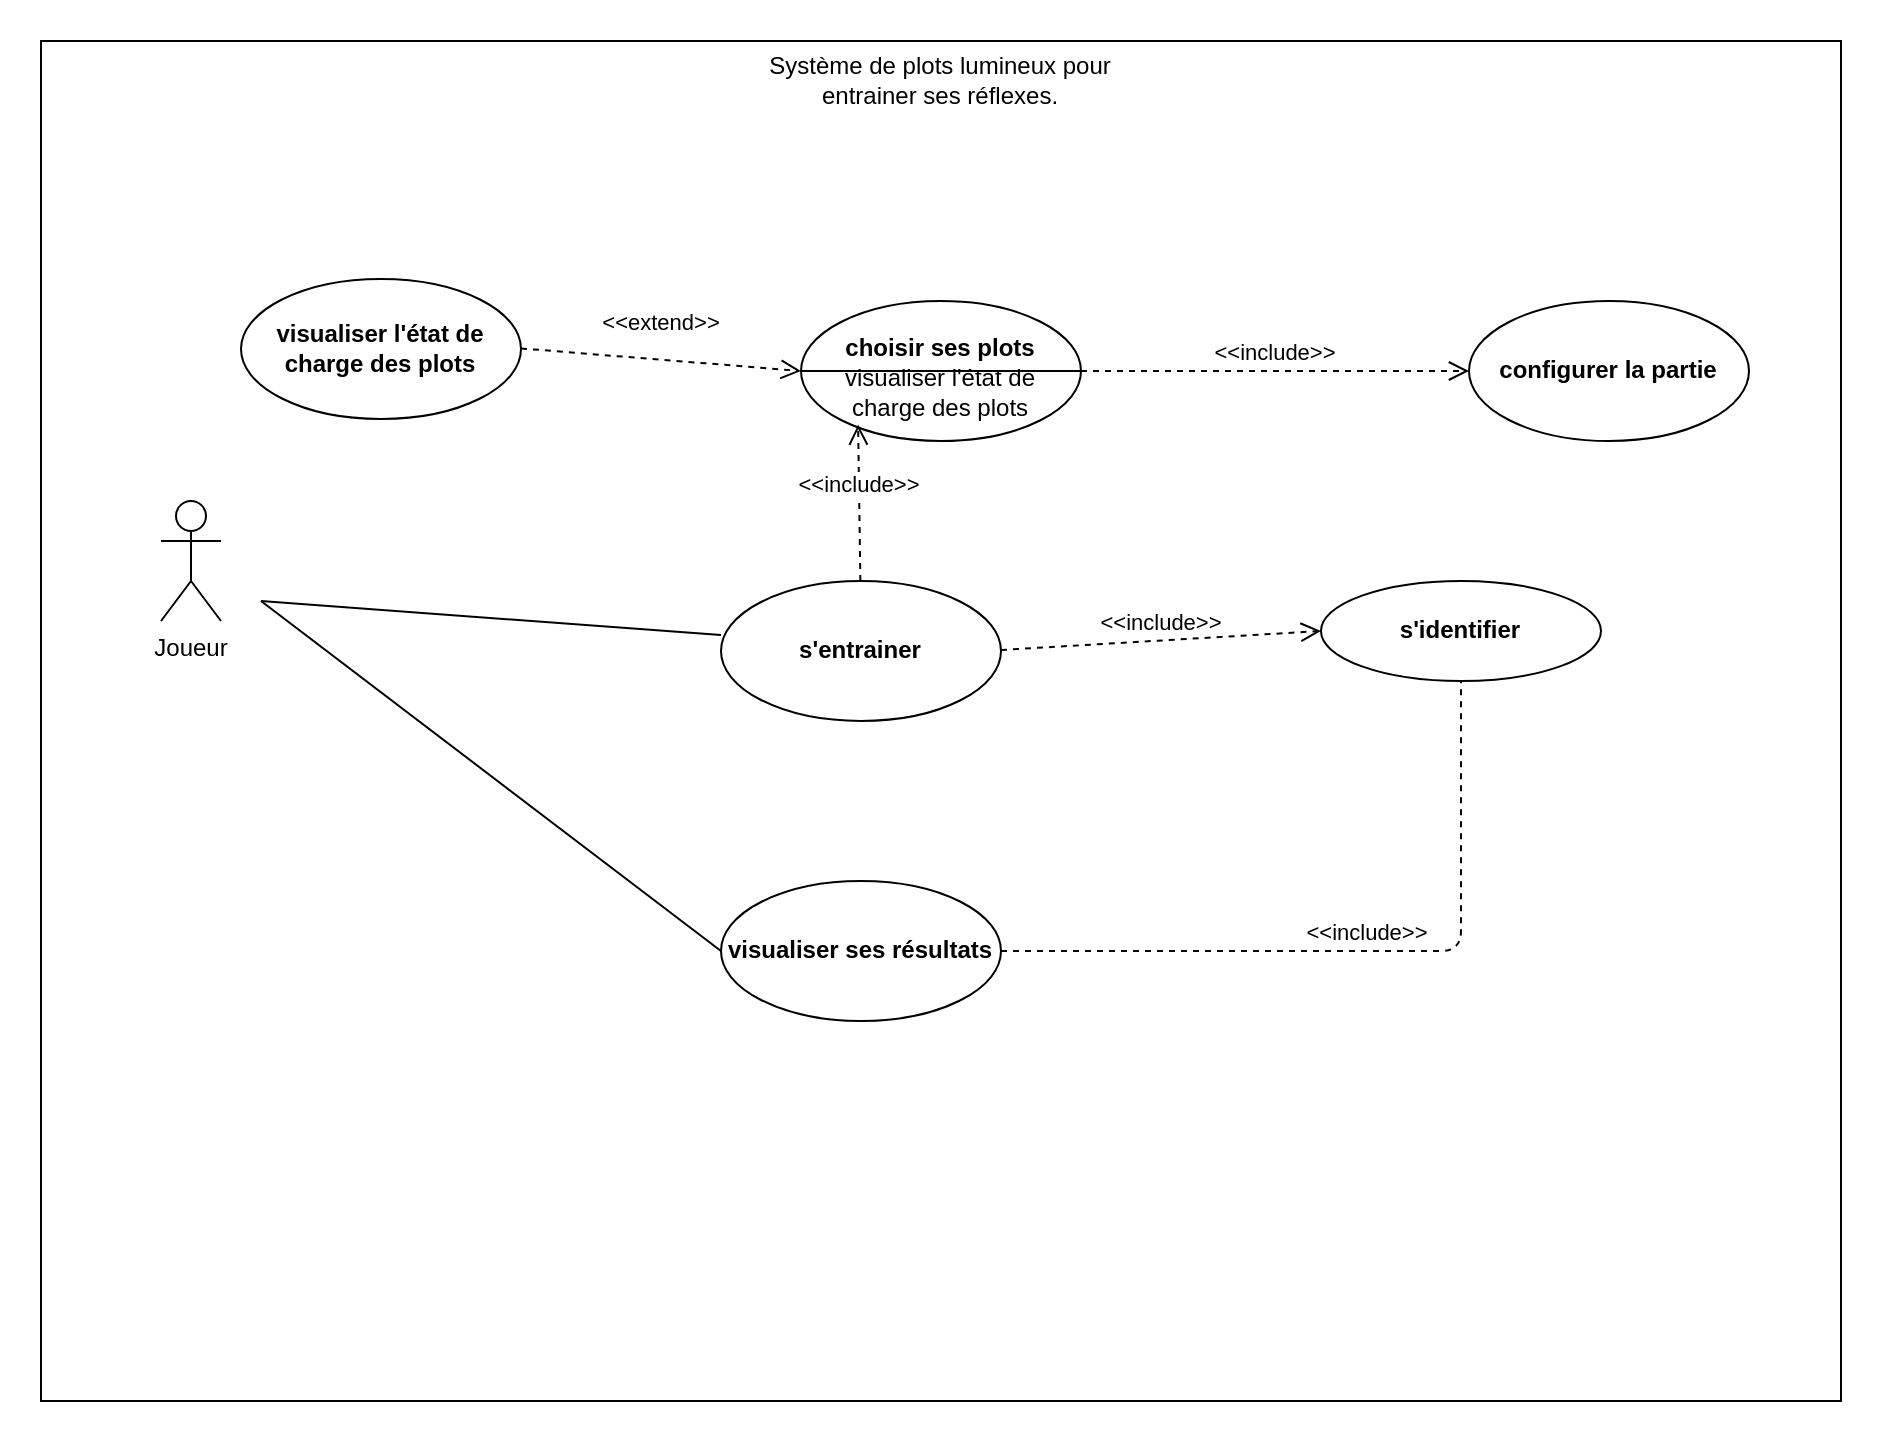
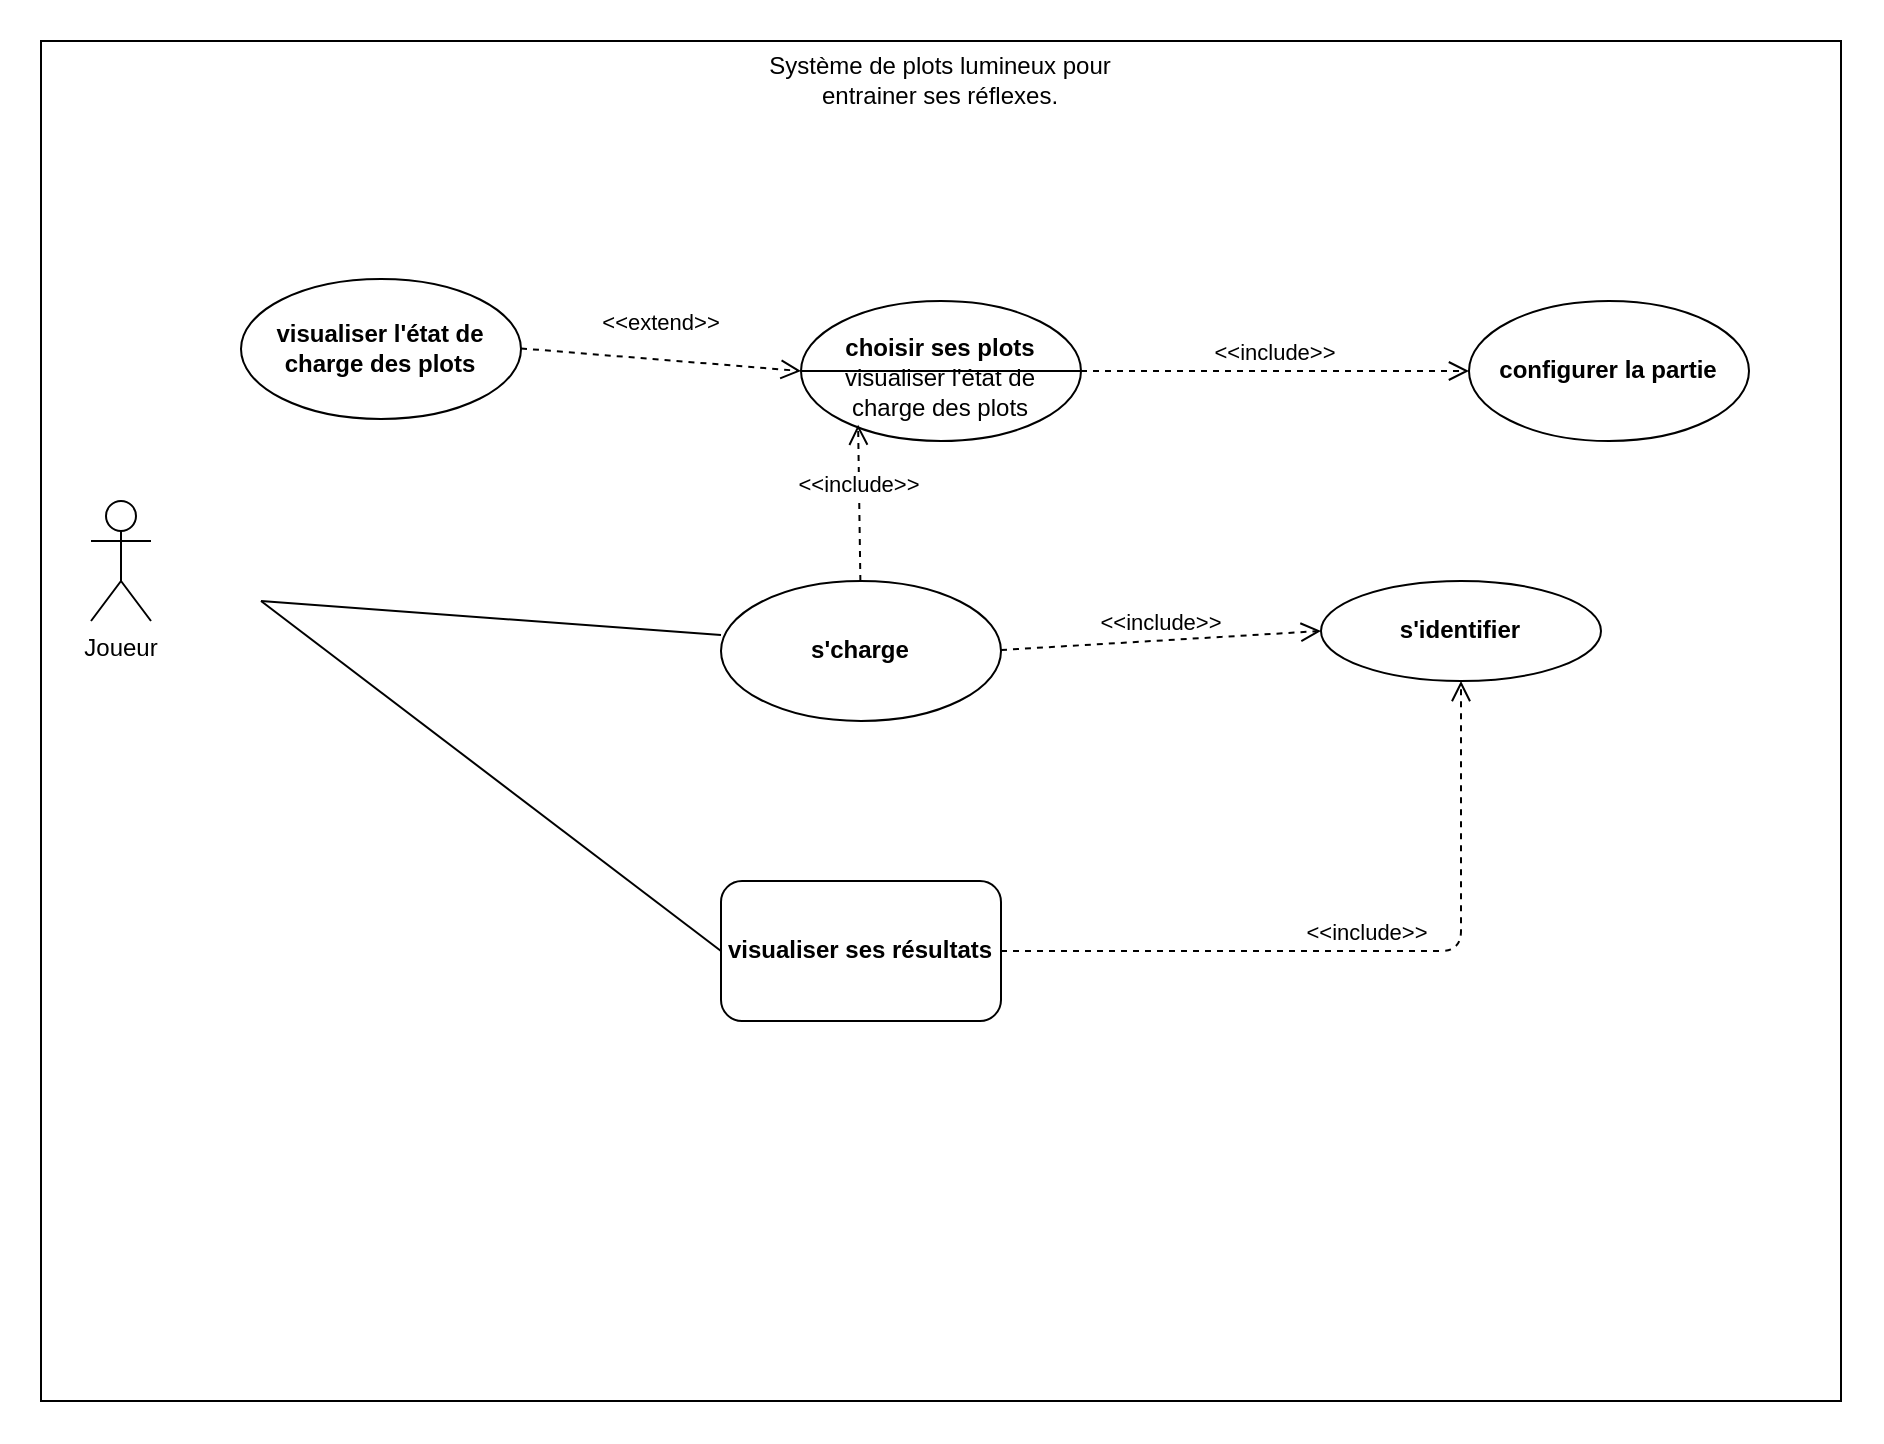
(191, 561) -> (121, 561)
(861, 651) -> (861, 651)
(1461, 687) -> (1461, 689)
(861, 951) -> (861, 951)
